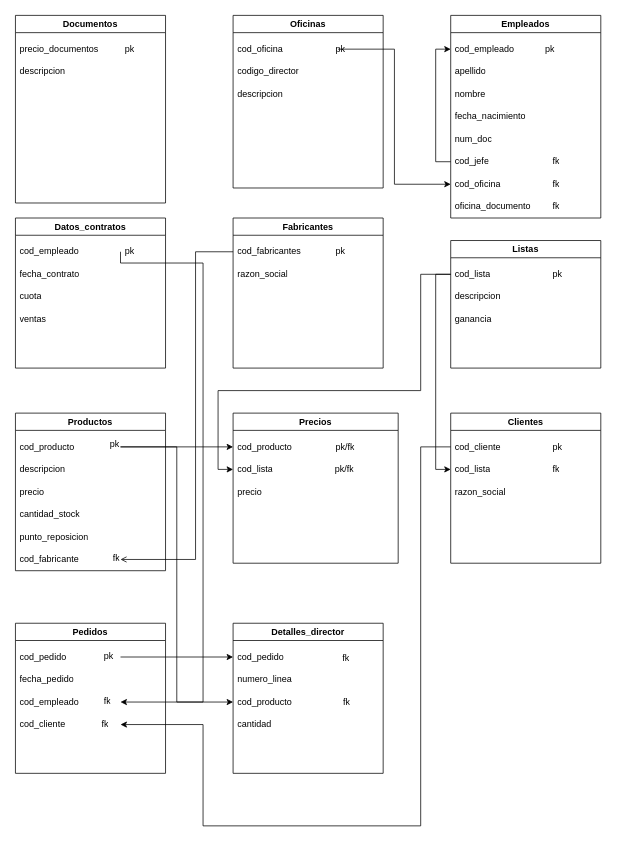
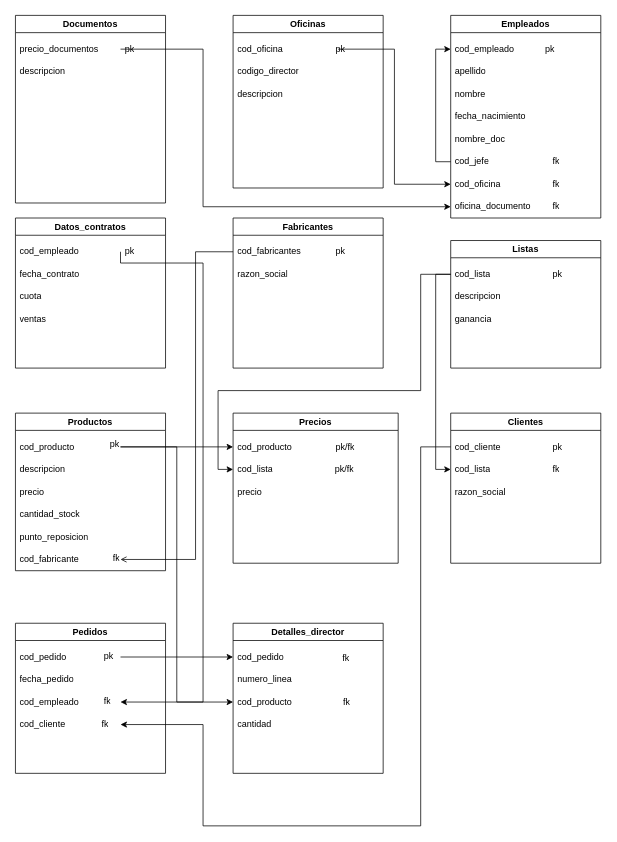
(473, 139) -> (480, 139)
none -> (322, 207)
